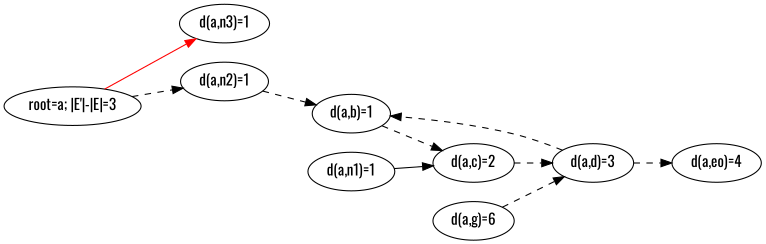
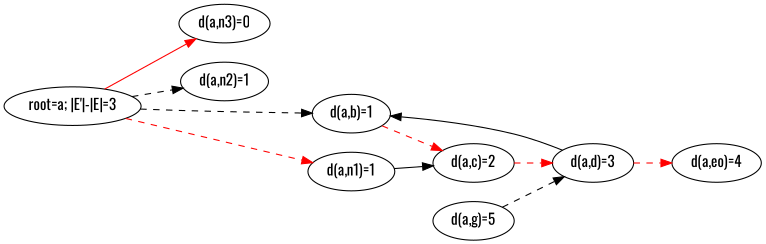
(225, 24) -> (225, 24)
(284, 97) -> (221, 112)
(483, 128) -> (483, 128)
(407, 136) -> (407, 136)
none -> (214, 139)
(528, 163) -> (528, 163)
(647, 163) -> (647, 163)
(474, 221) -> (474, 221)
